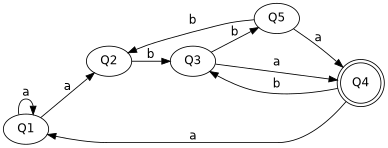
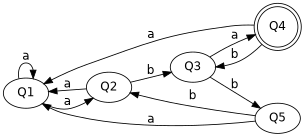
(316, 44) -> (152, 125)
none -> (72, 90)
